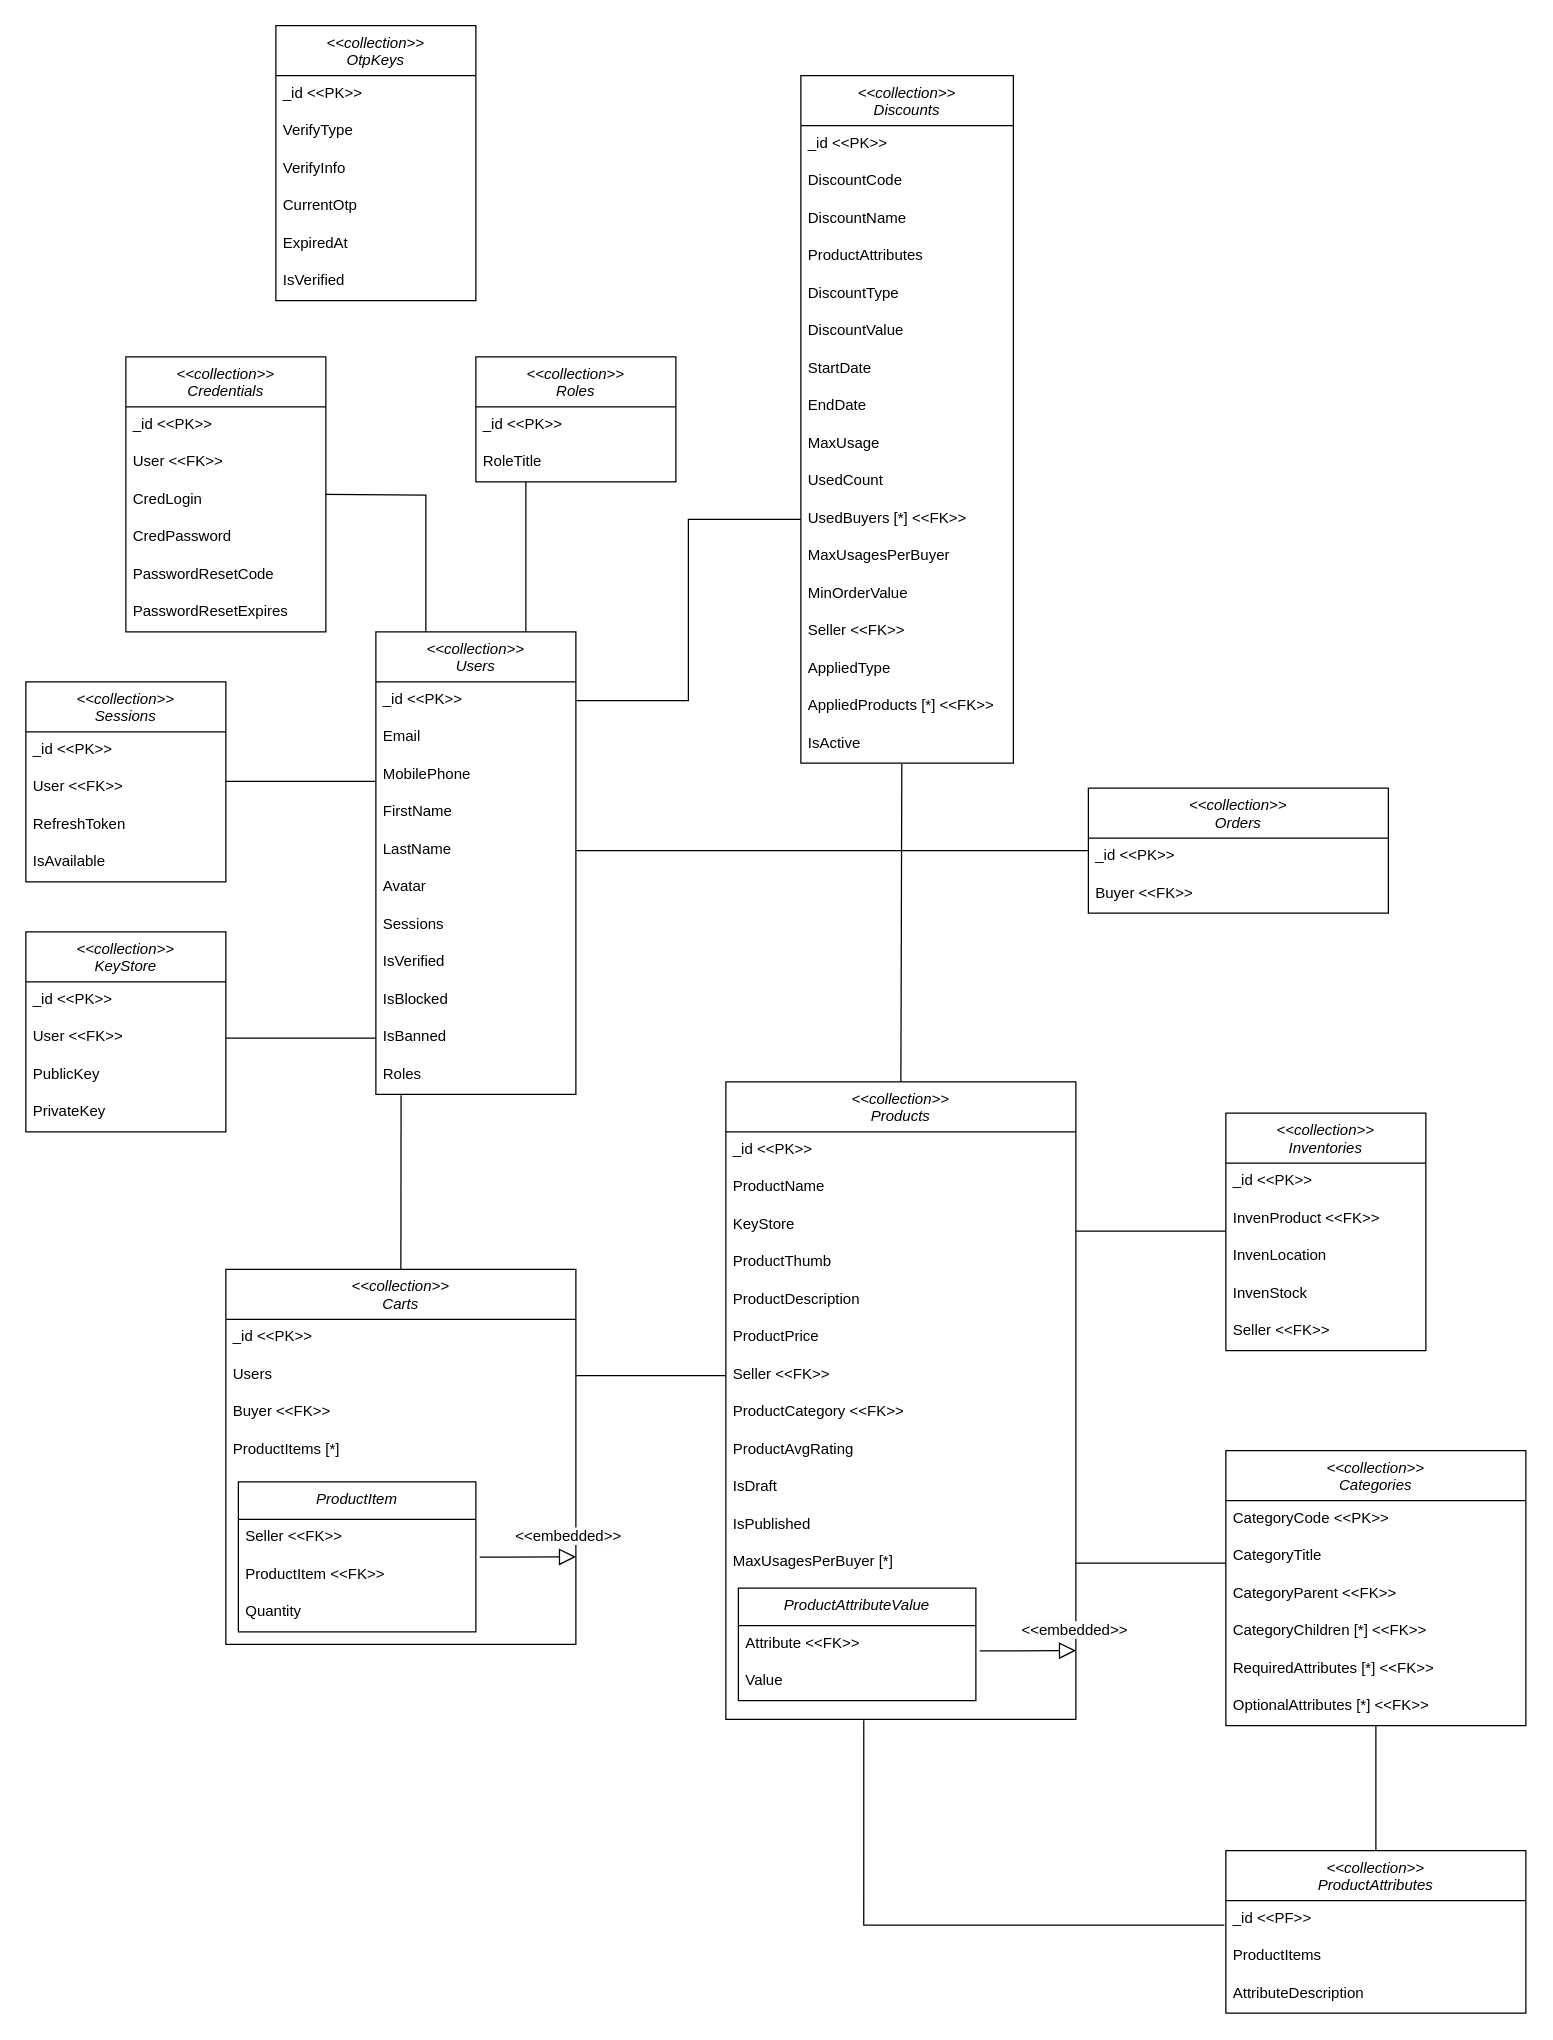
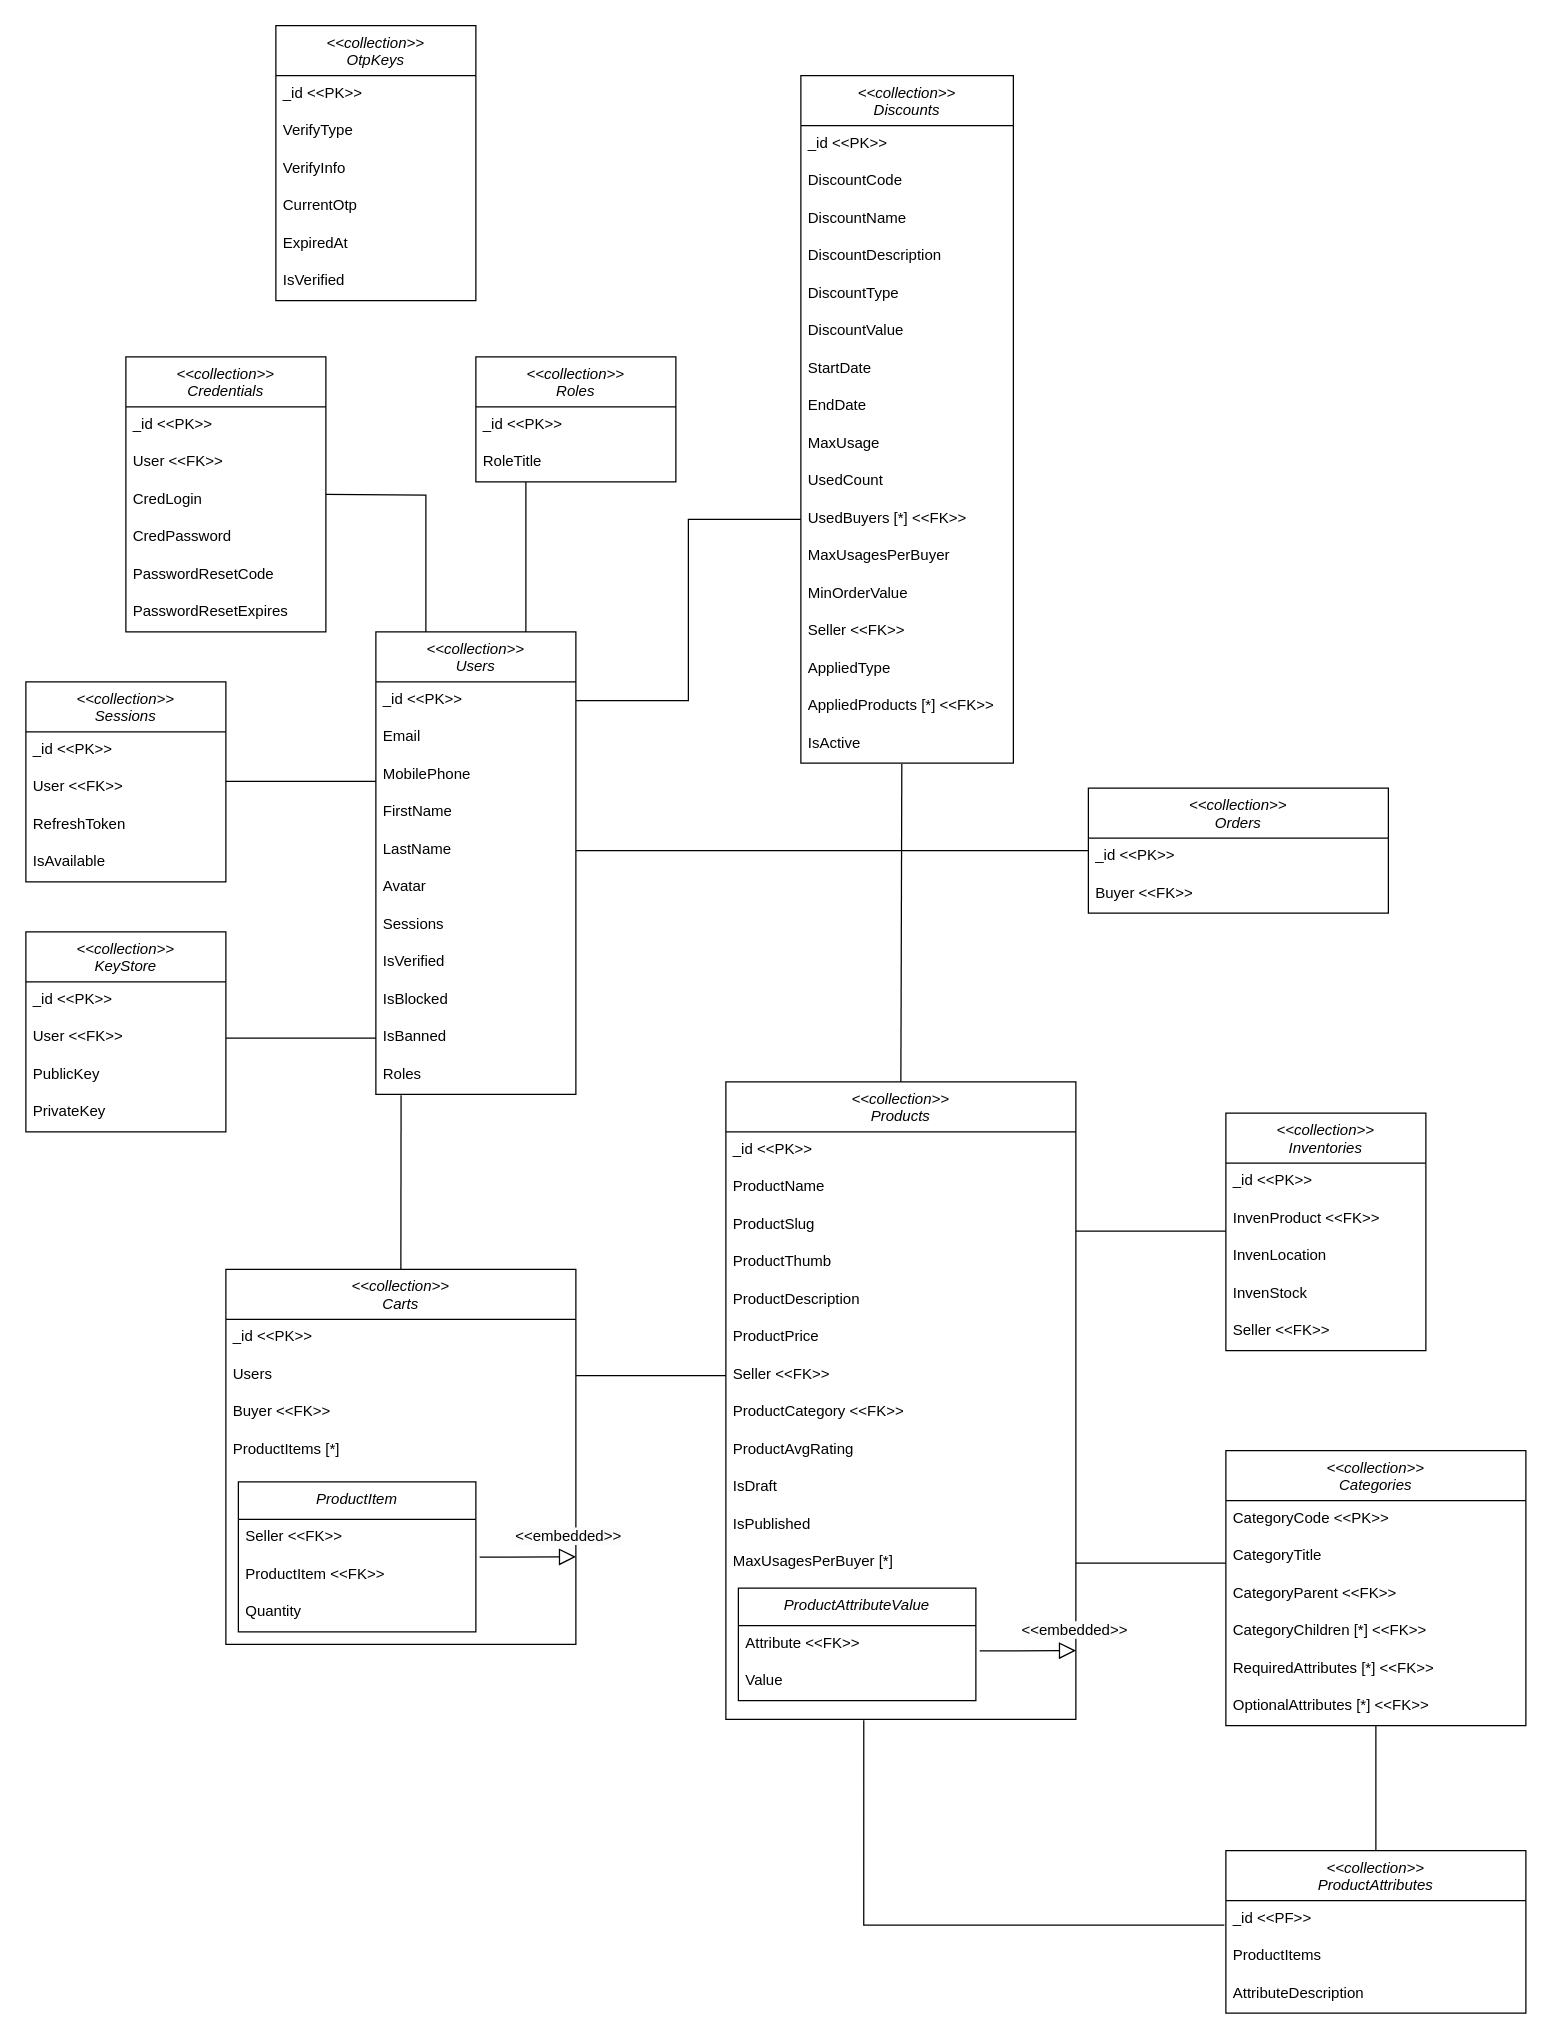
(877, 255) -> (881, 255)
(766, 1224) -> (777, 1224)
